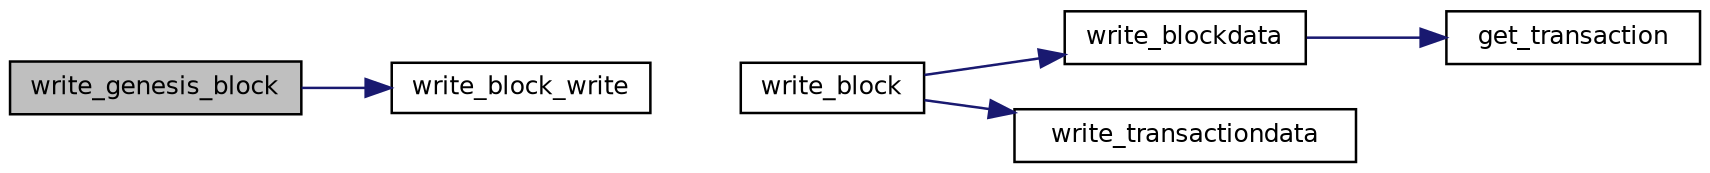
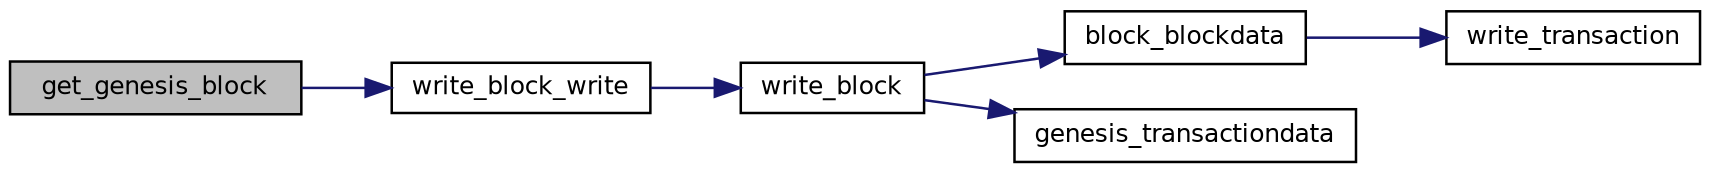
(1185, 38) -> (1185, 38)
(1573, 38) -> (1573, 38)
(156, 88) -> (156, 88)
none -> (683, 88)
(1185, 136) -> (1185, 136)
